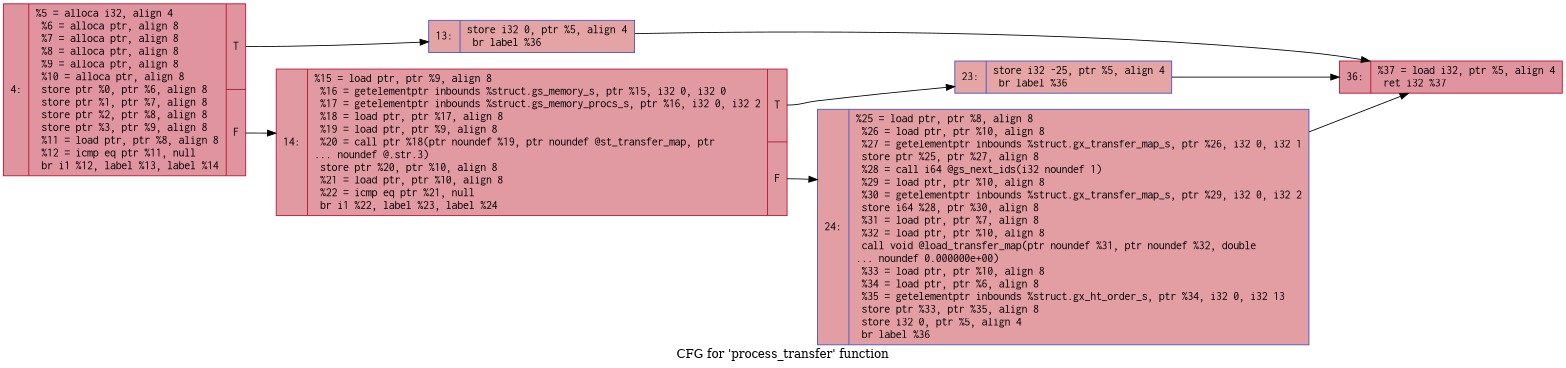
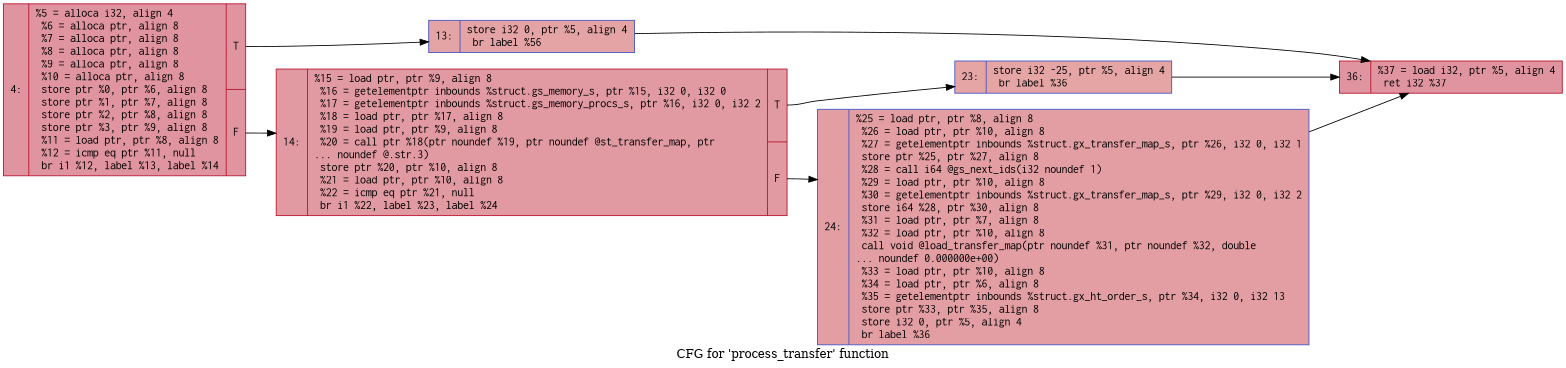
(504, 42) -> (504, 42)
